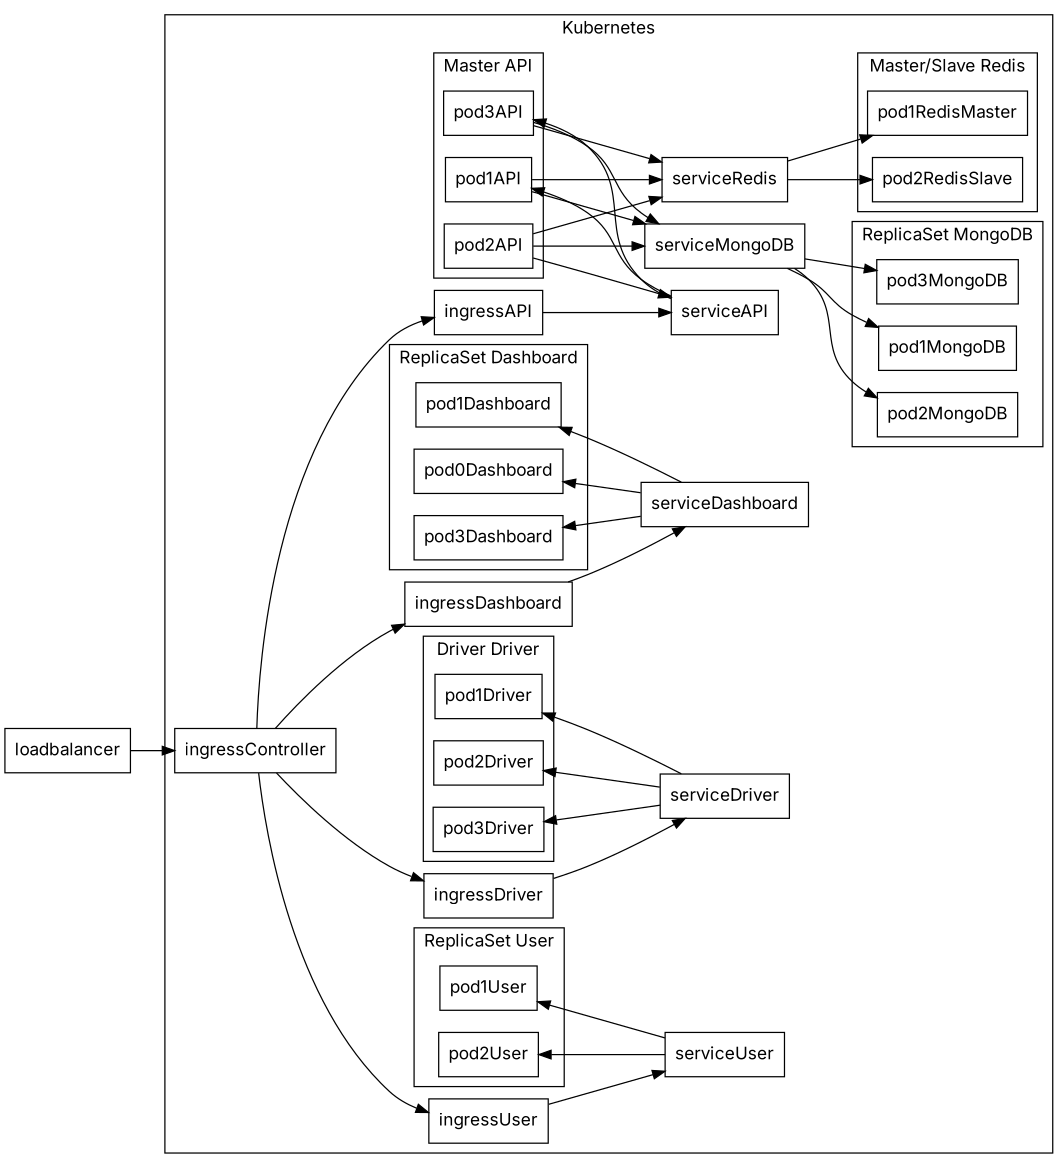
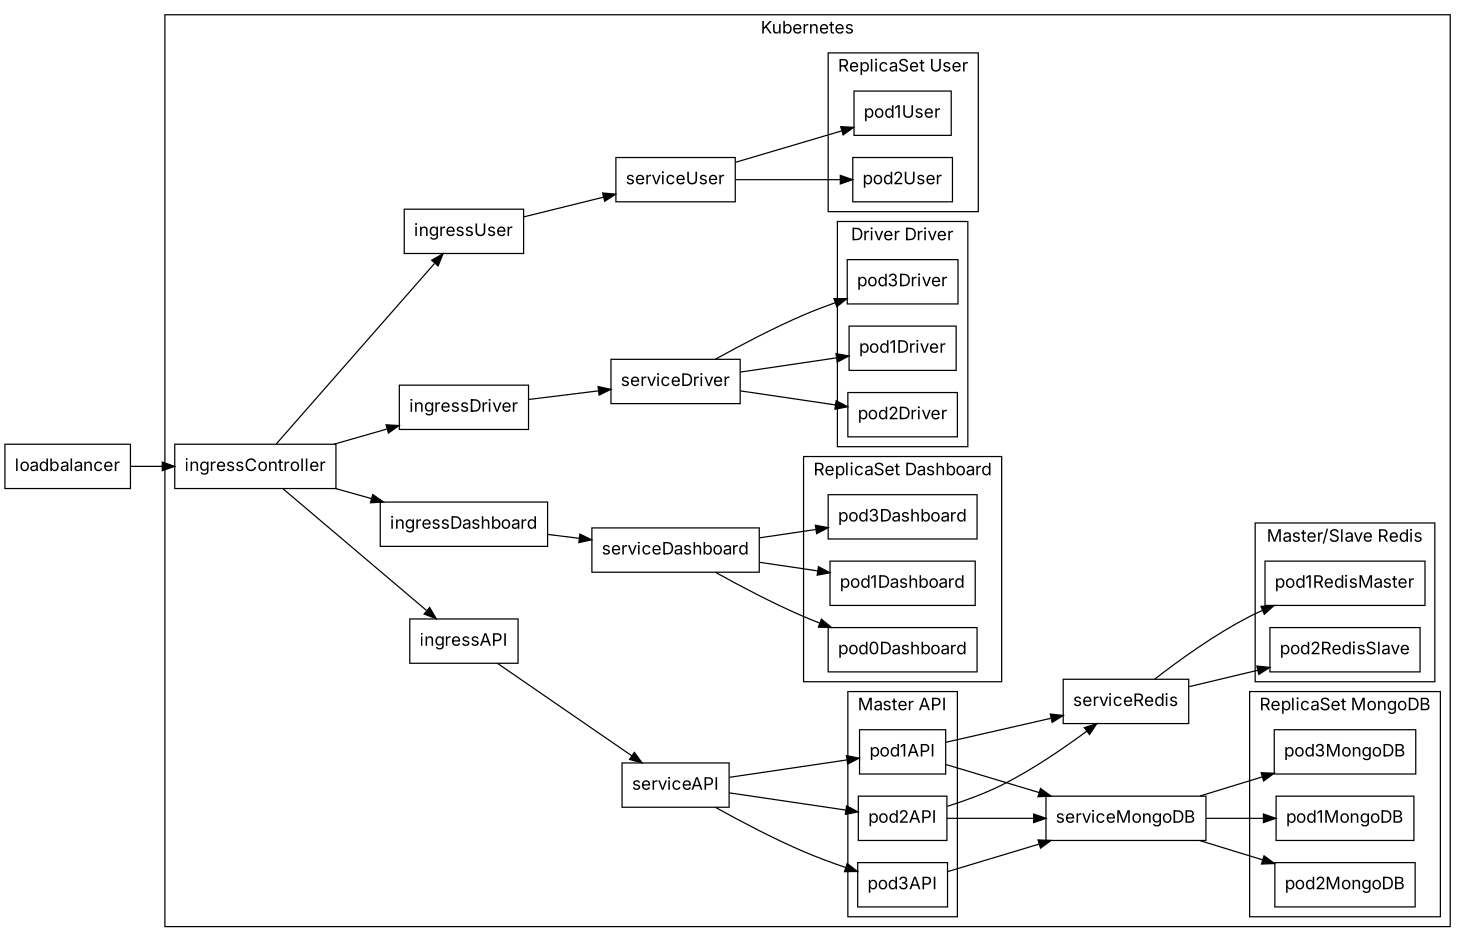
(597, 144) -> none
(596, 276) -> (787, 801)
